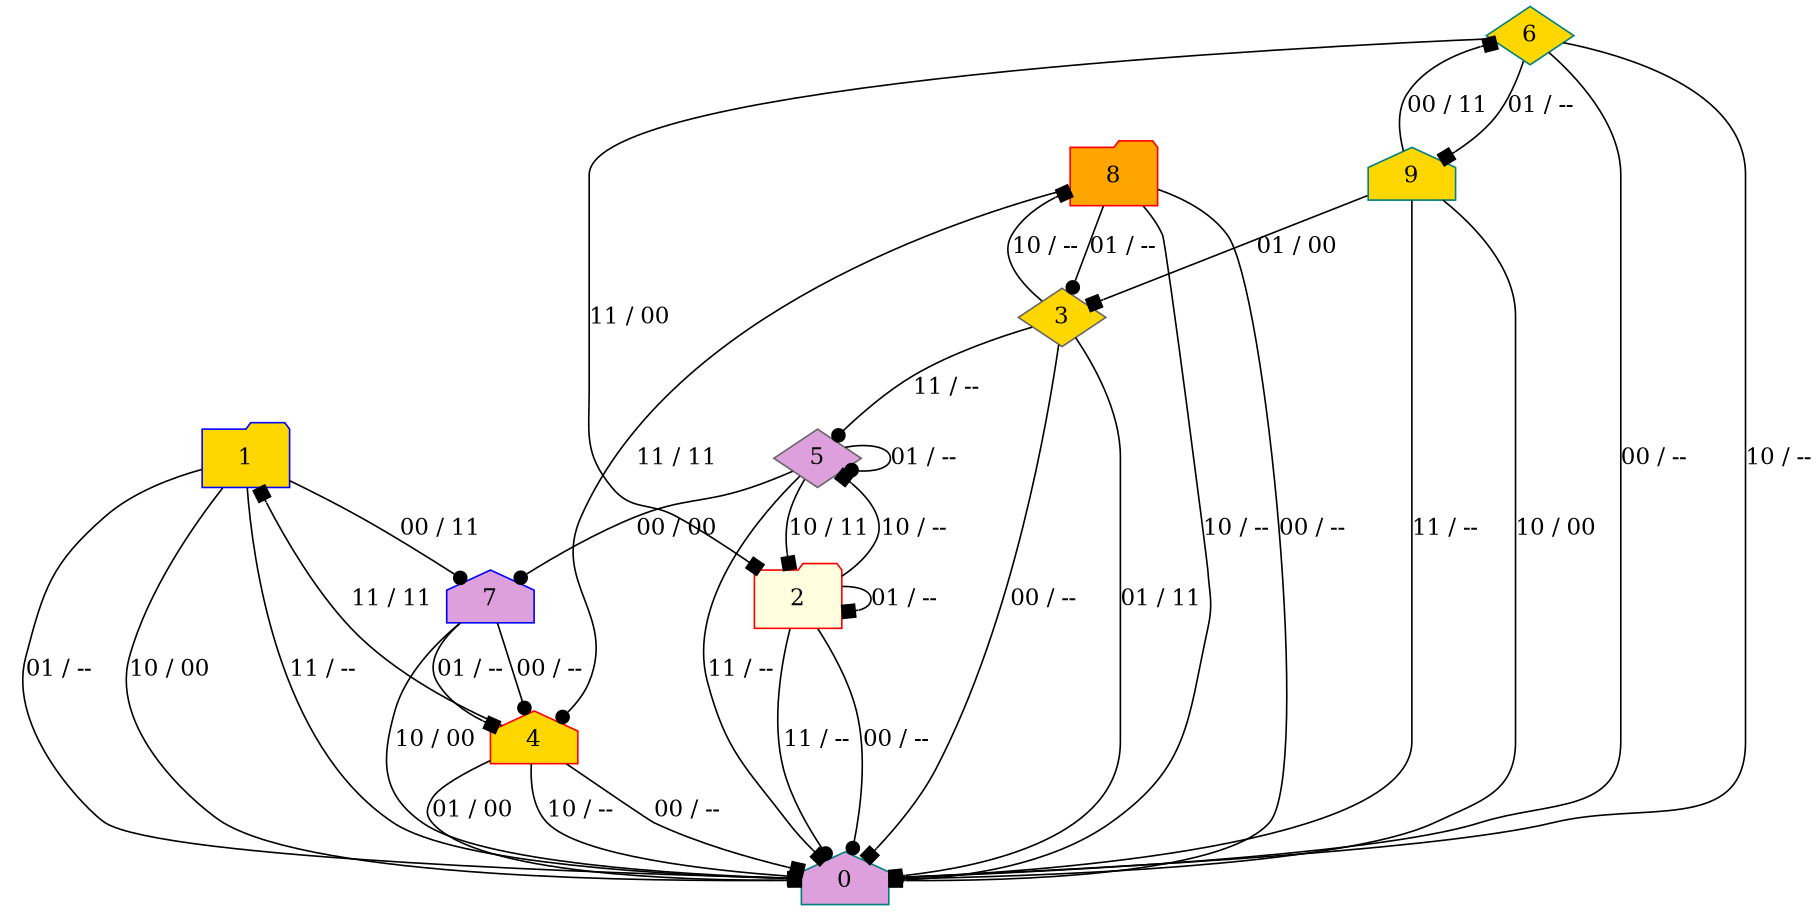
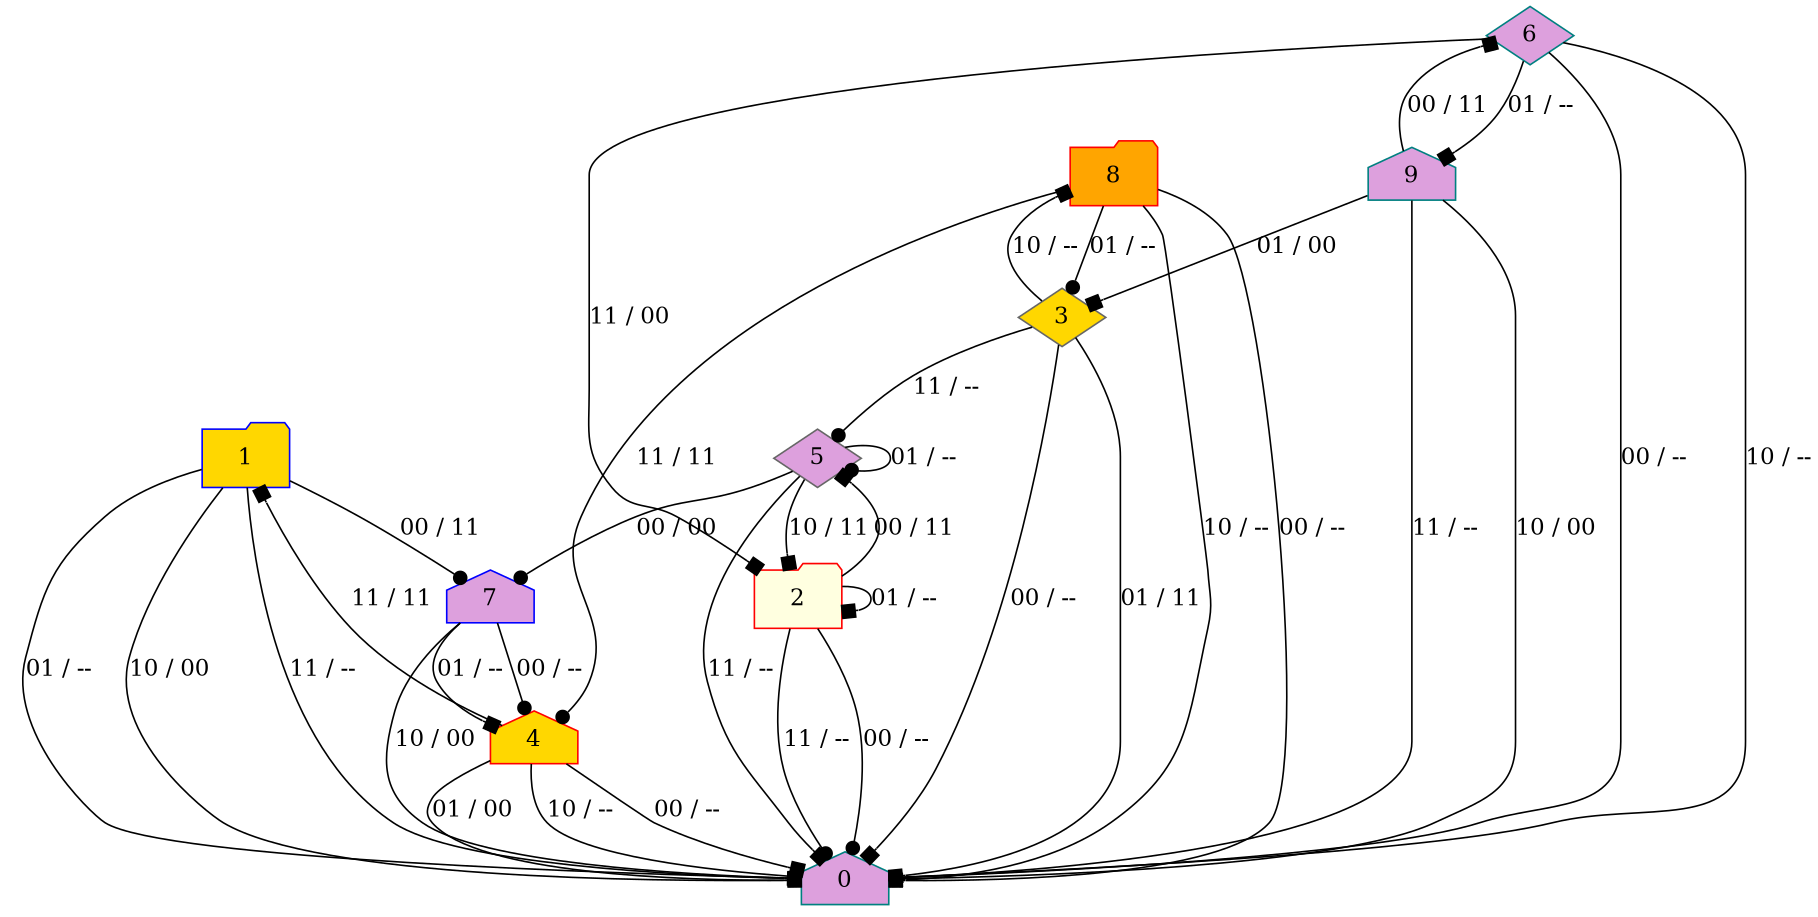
(1530, 36) -> (1530, 36)
(1412, 177) -> (1412, 177)
(914, 529) -> (914, 529)
